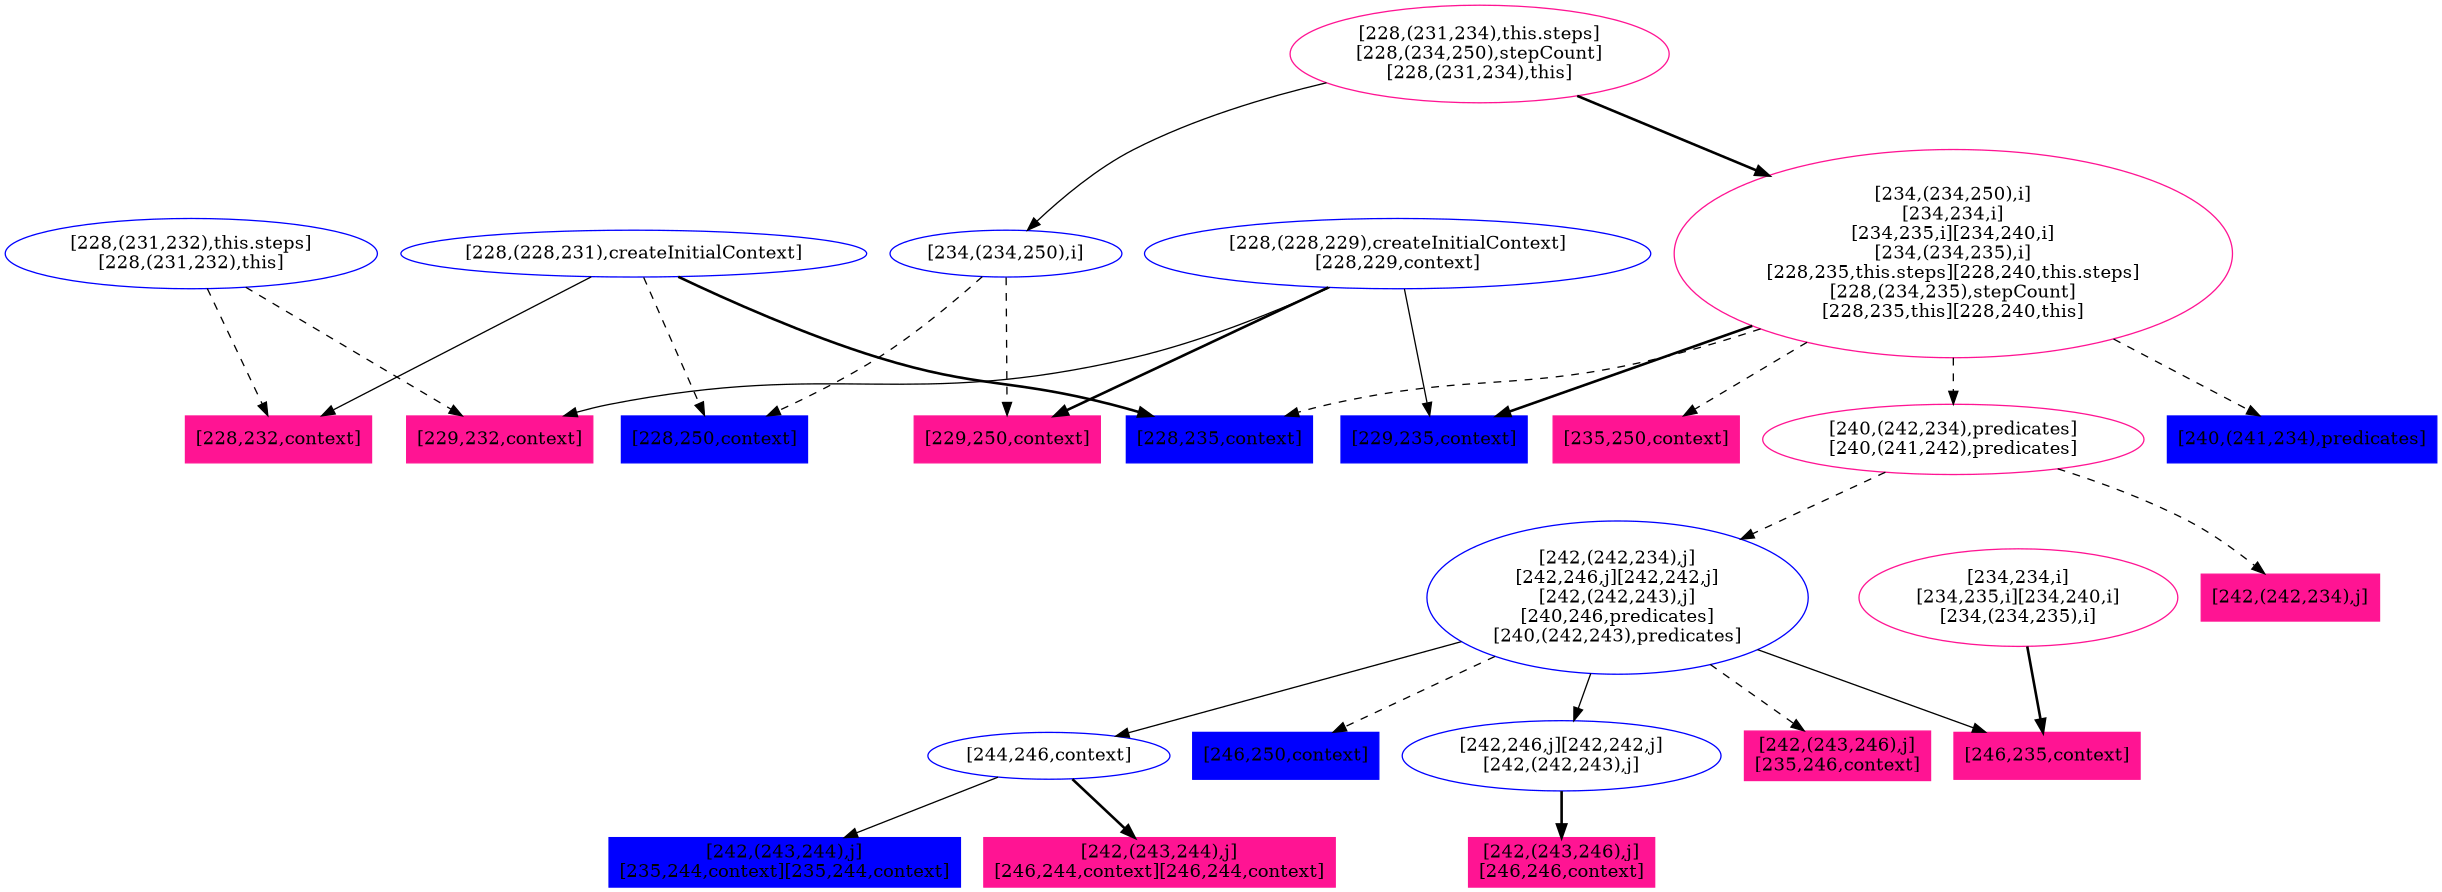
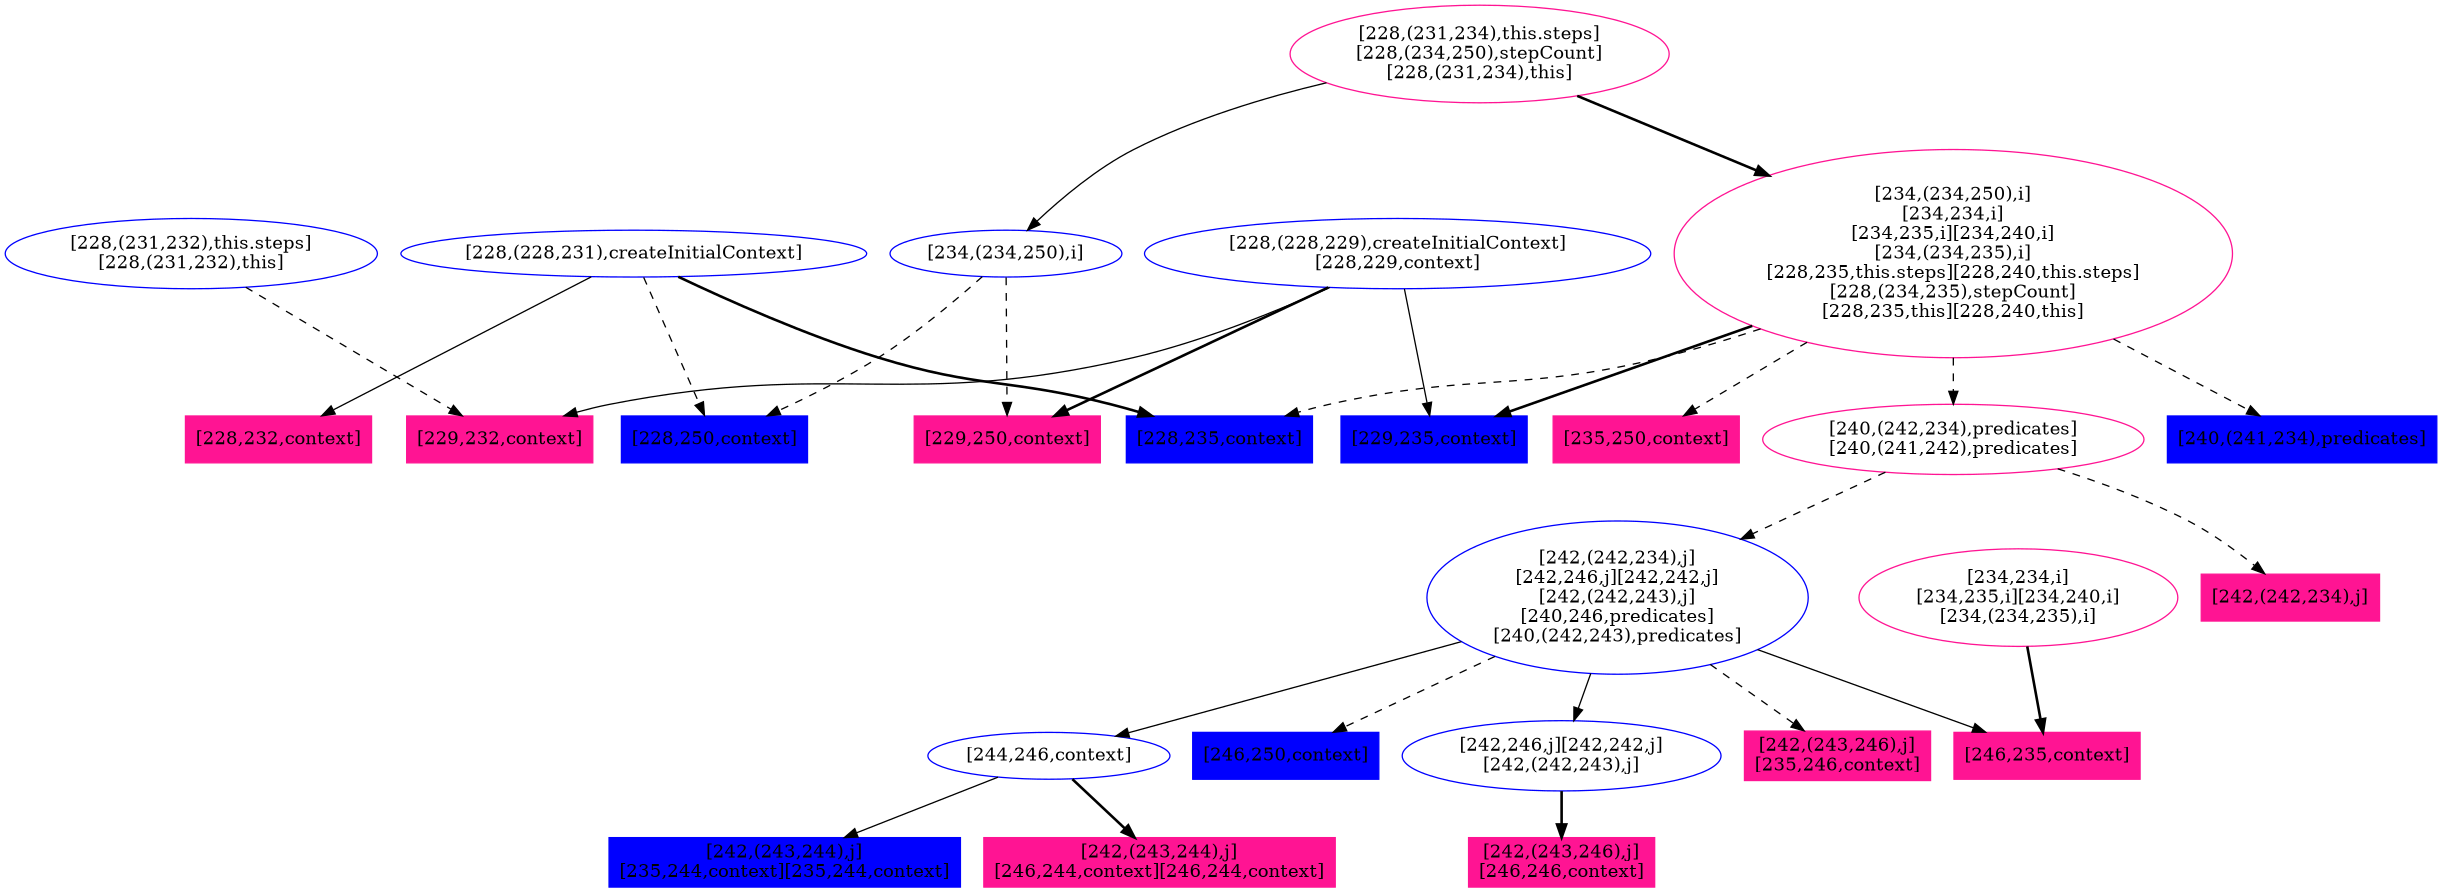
(235, 346) -> none
